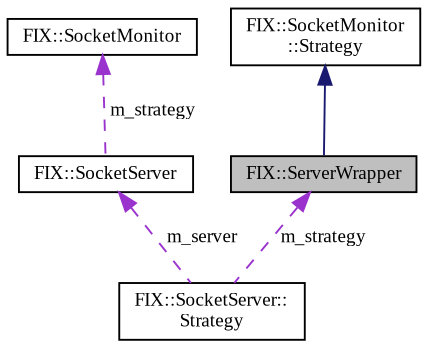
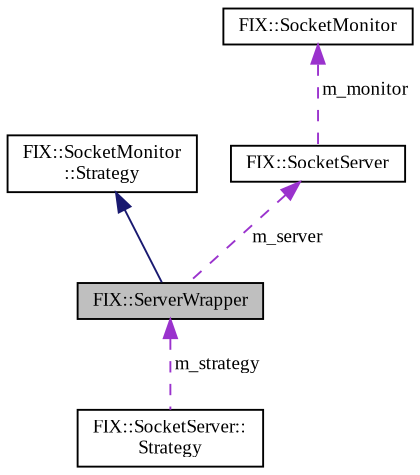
(151, 111) -> (363, 90)
(161, 245) -> (237, 239)
